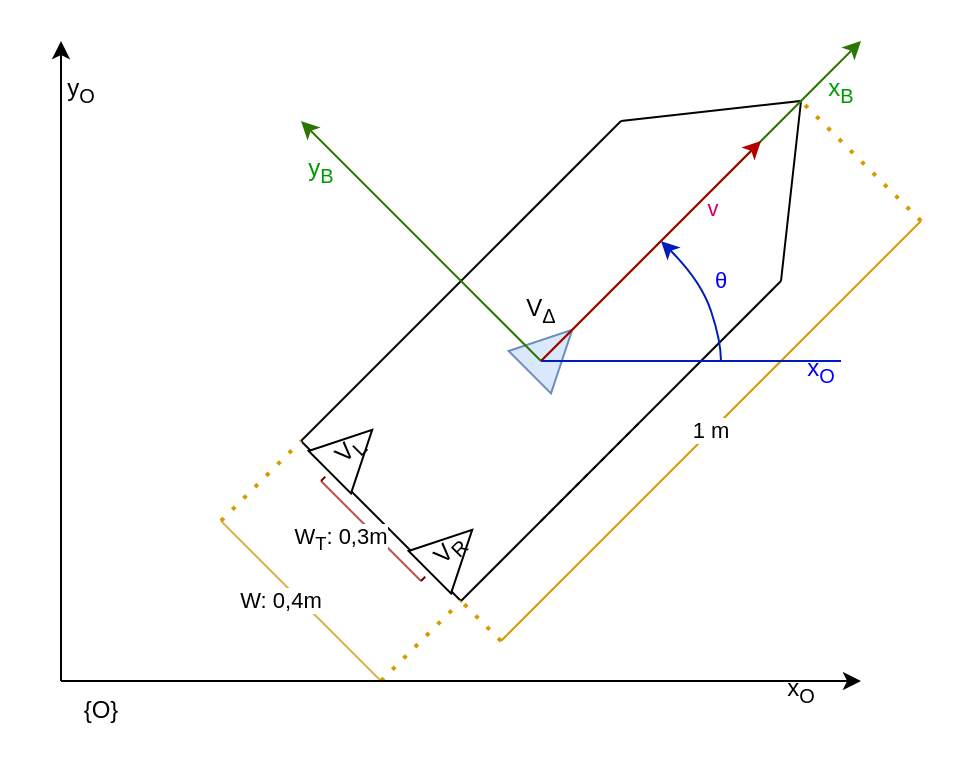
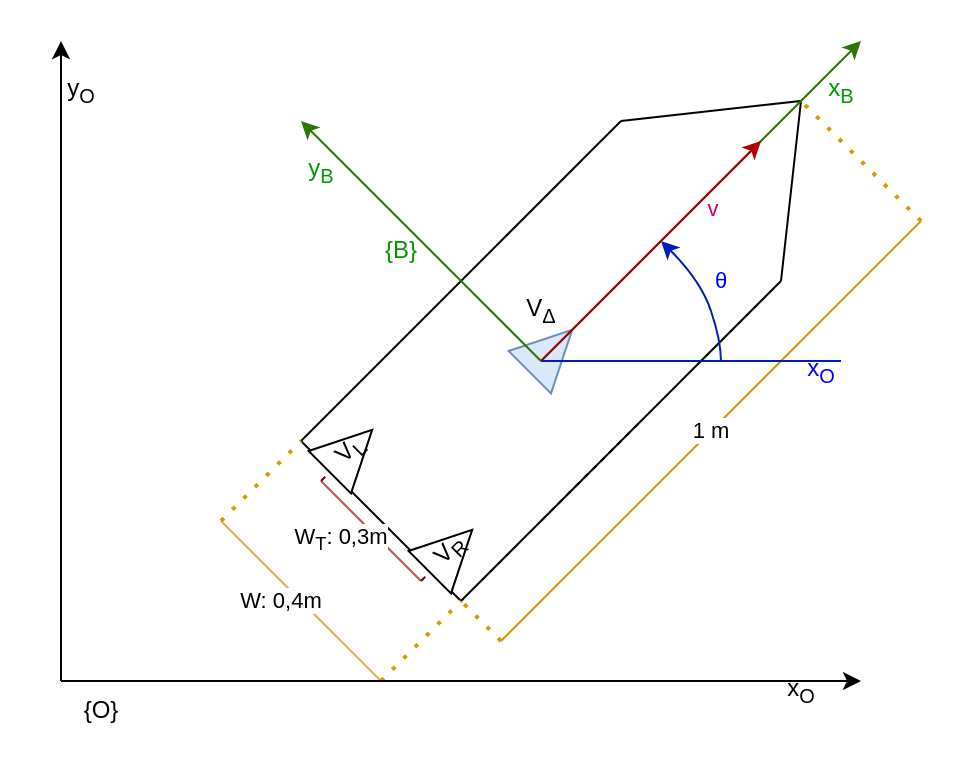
none -> (401, 251)
